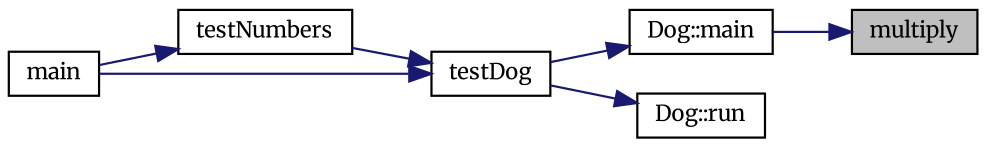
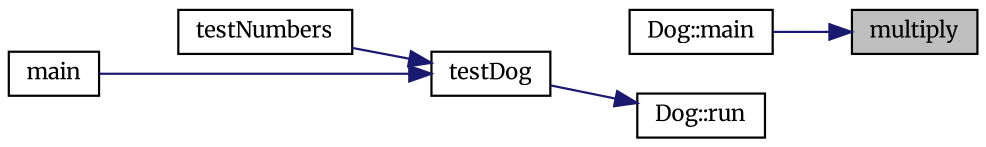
(579, 56) -> none
(128, 59) -> none
